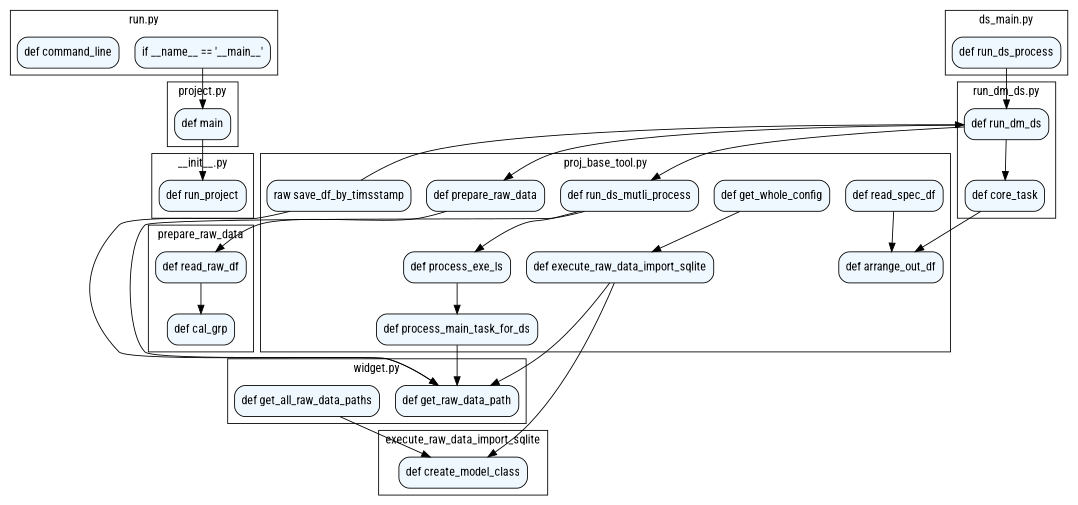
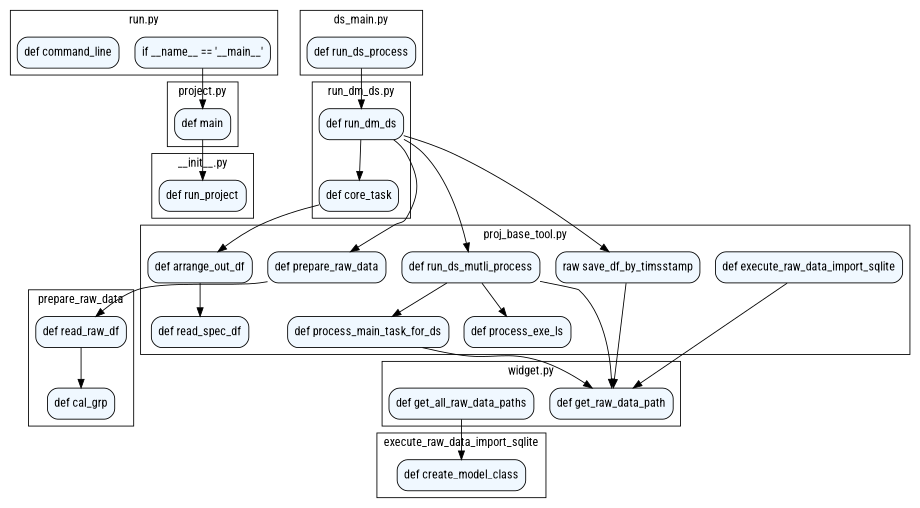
(654, 130) -> (507, 183)
(772, 196) -> none
(893, 227) -> (200, 295)
(457, 294) -> (423, 297)
(566, 376) -> none
